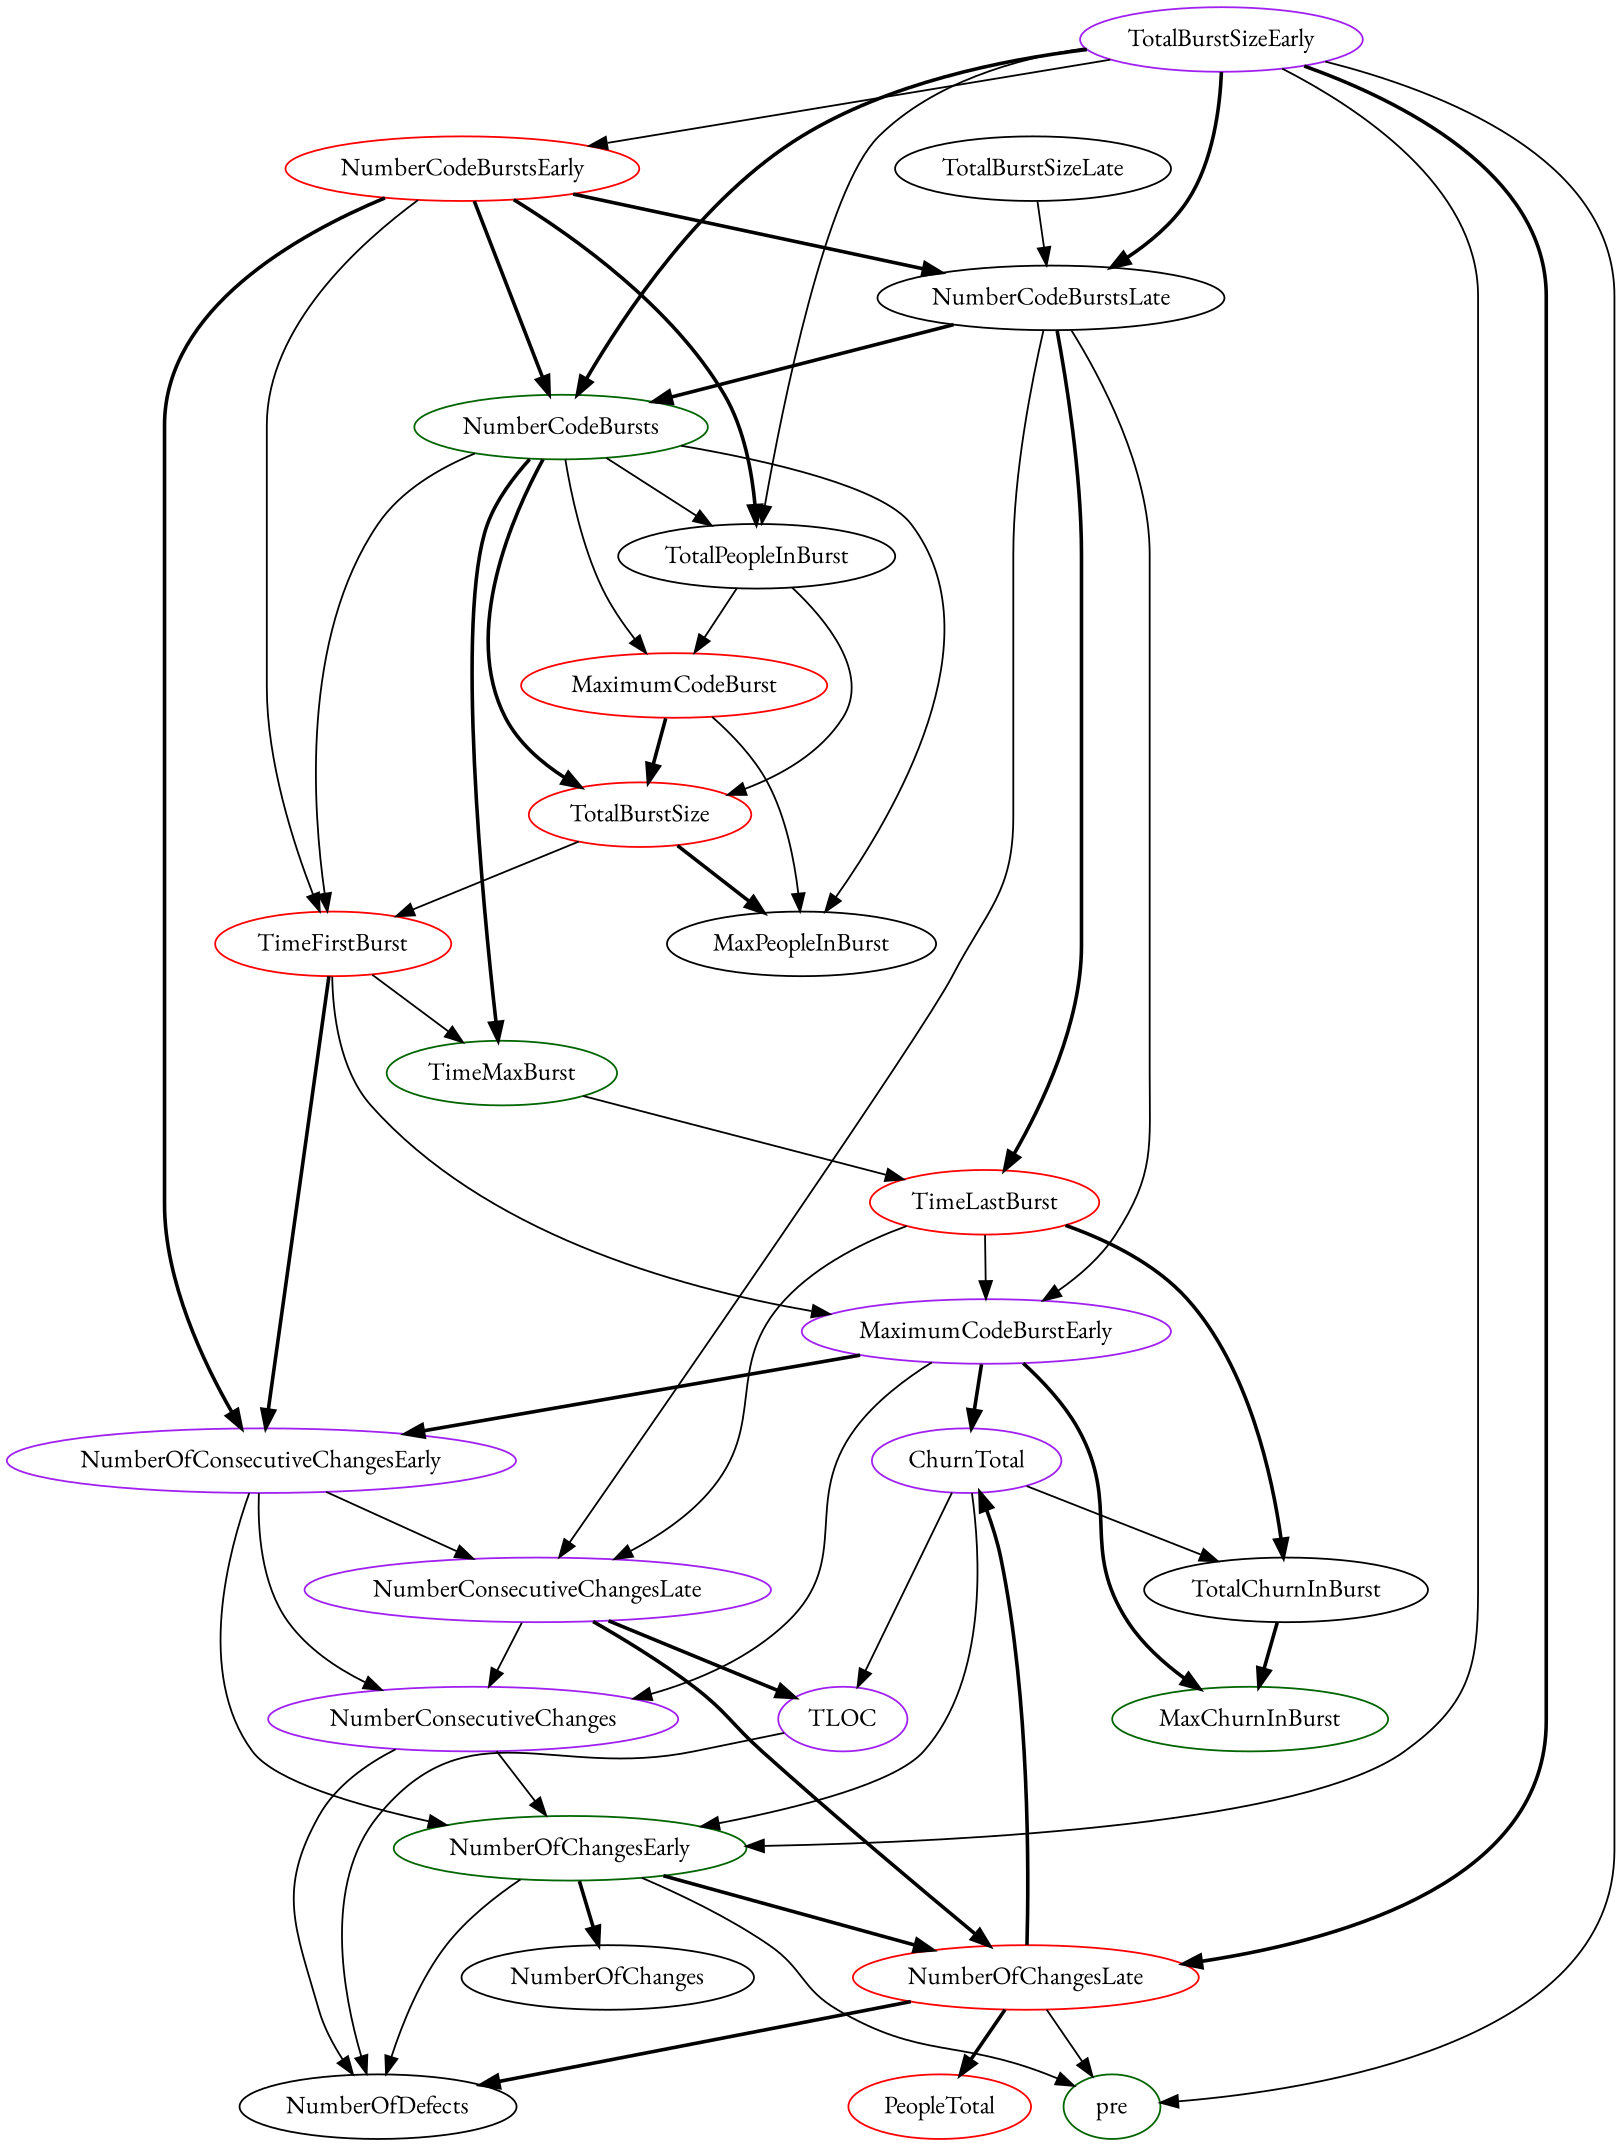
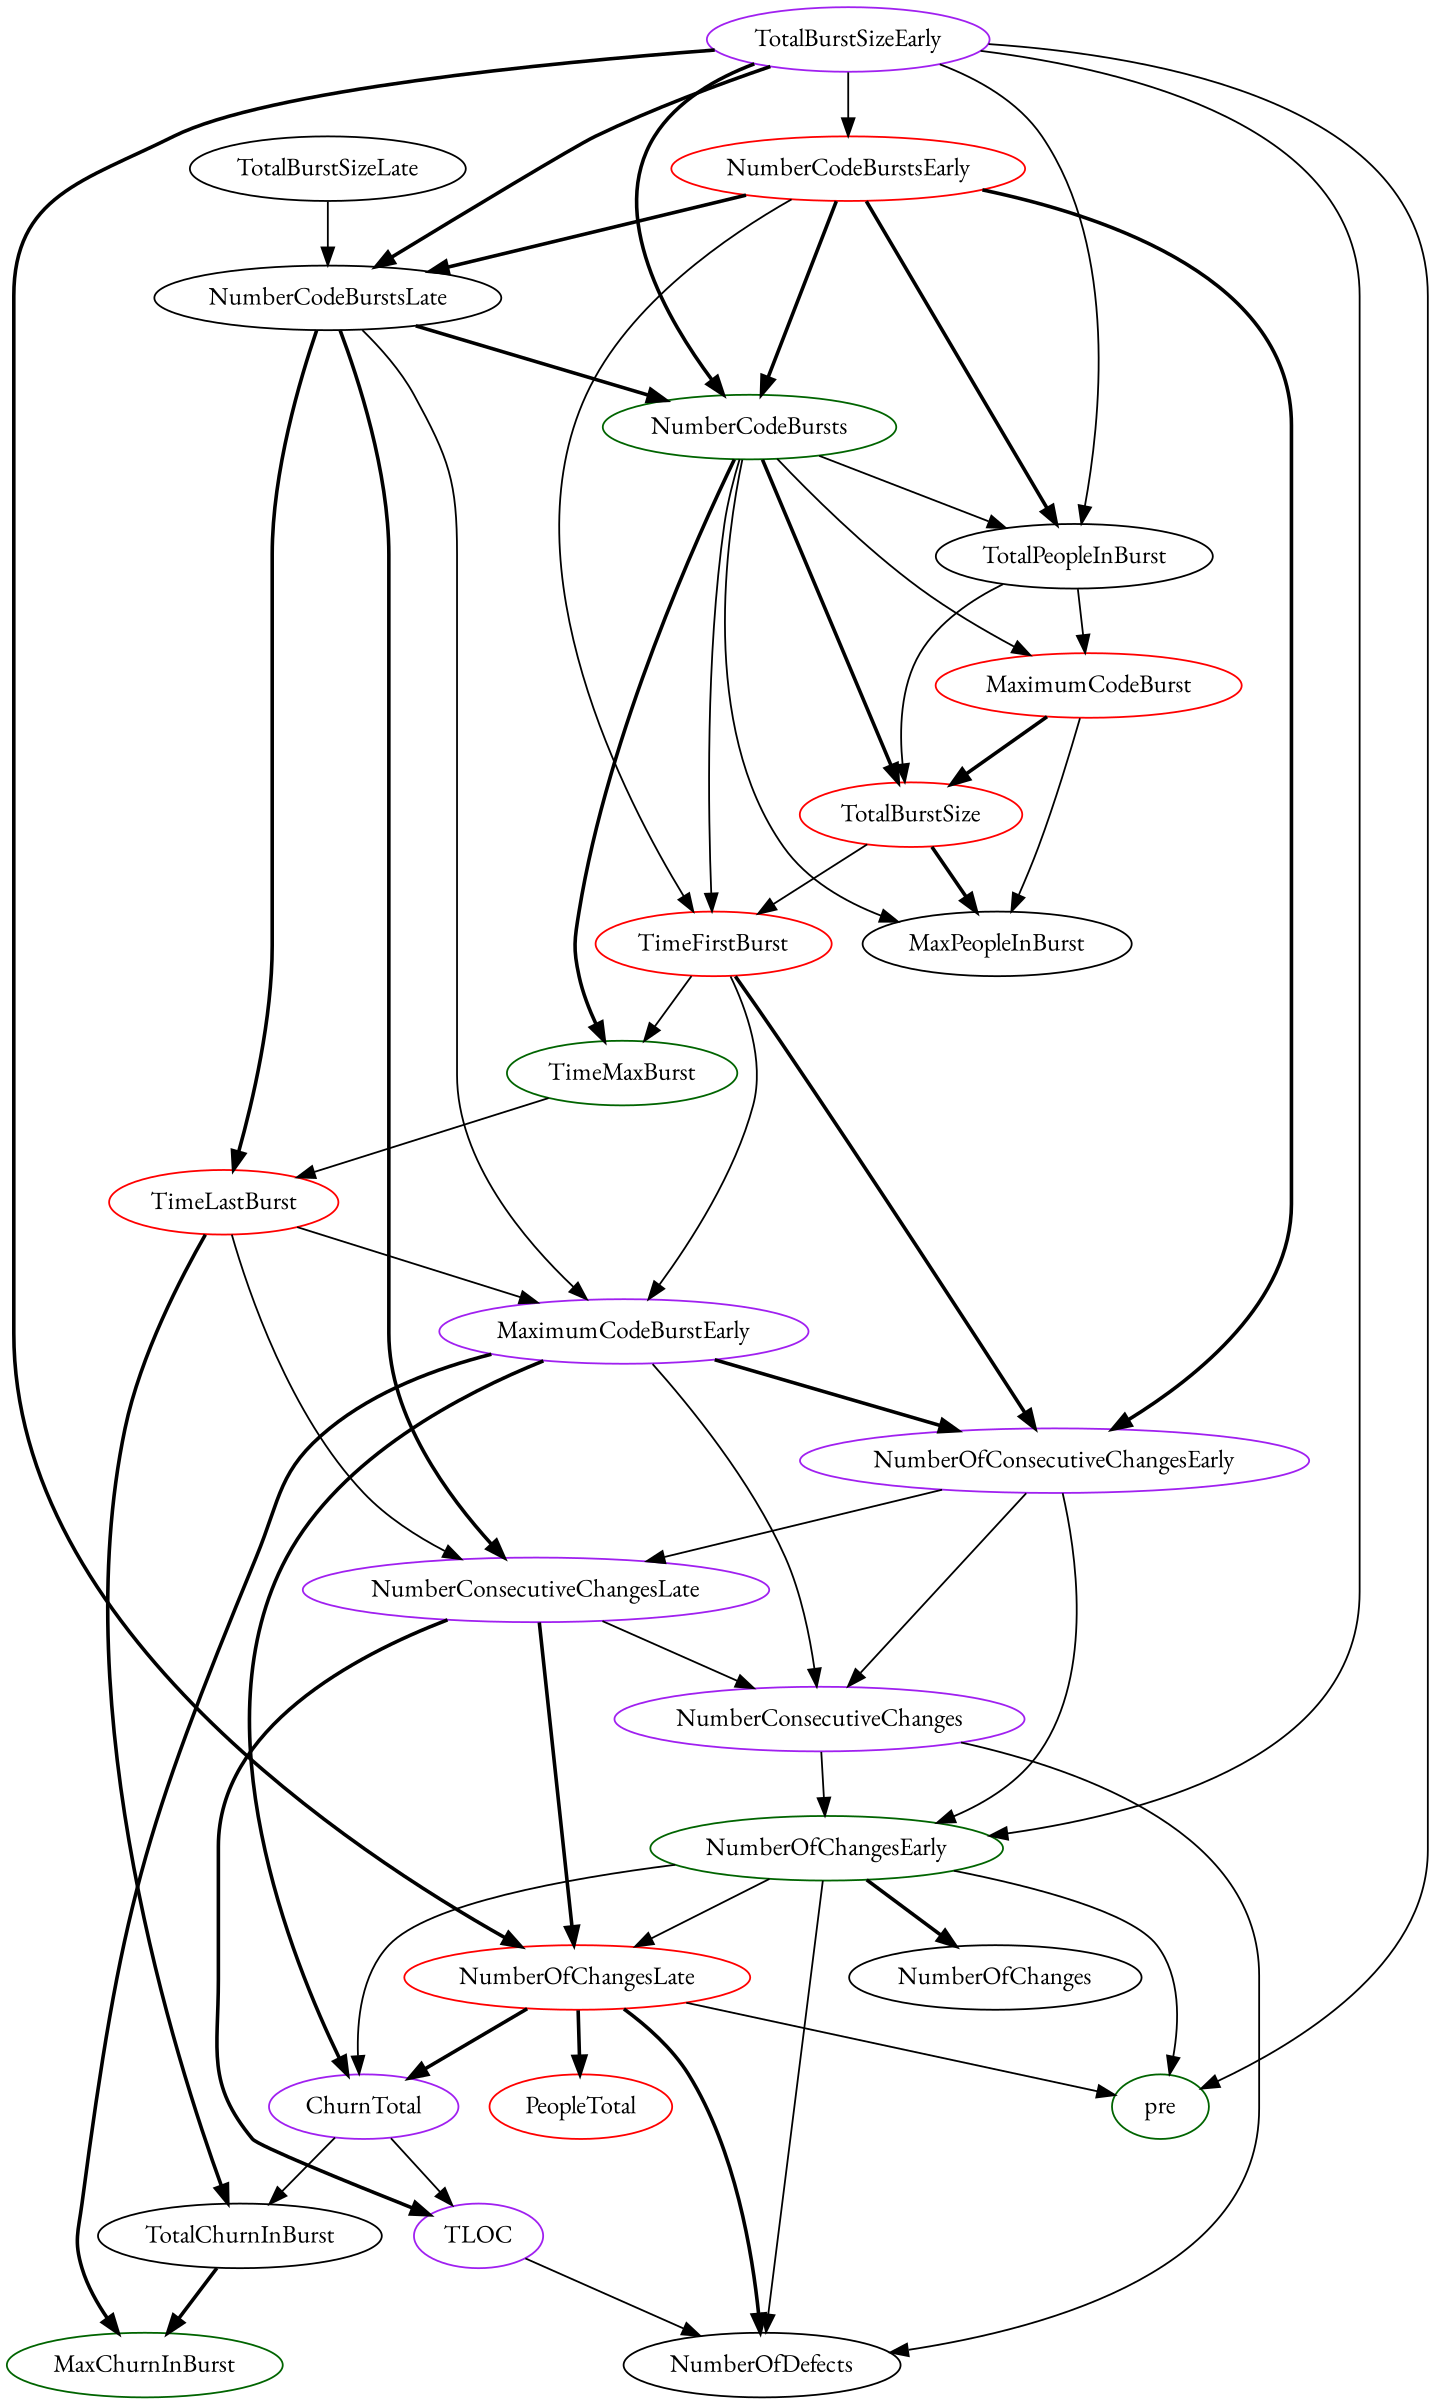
(947, 986) -> (389, 949)
(938, 1731) -> (480, 1902)
(789, 1910) -> (710, 1909)
